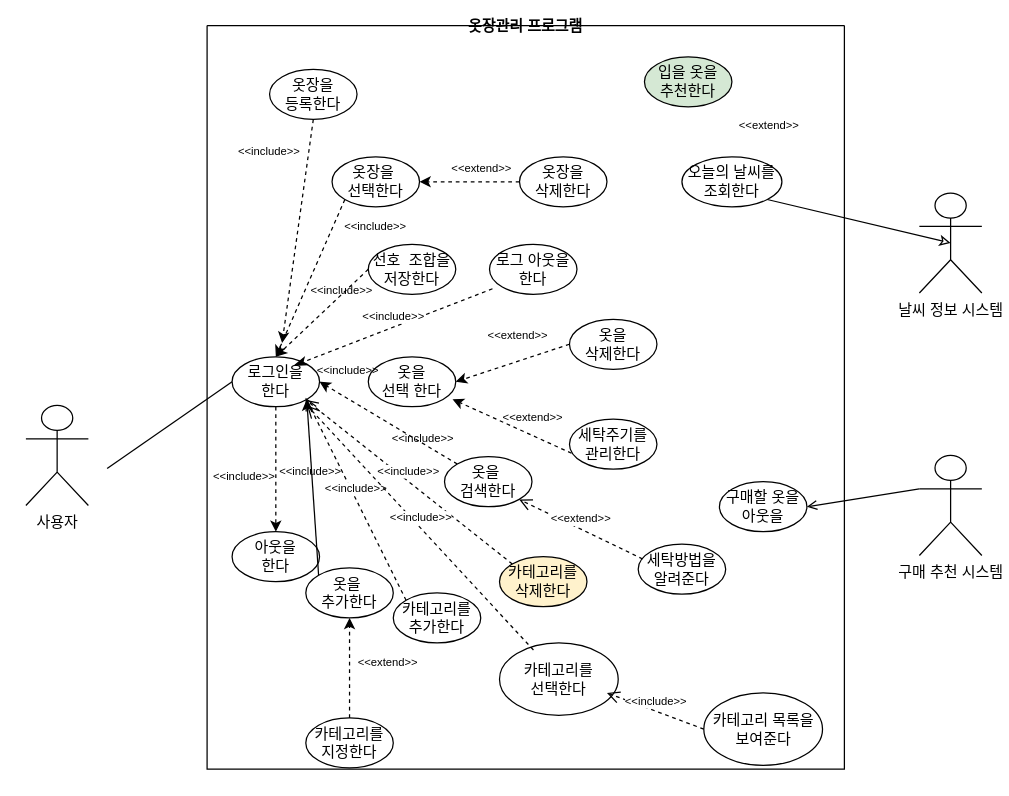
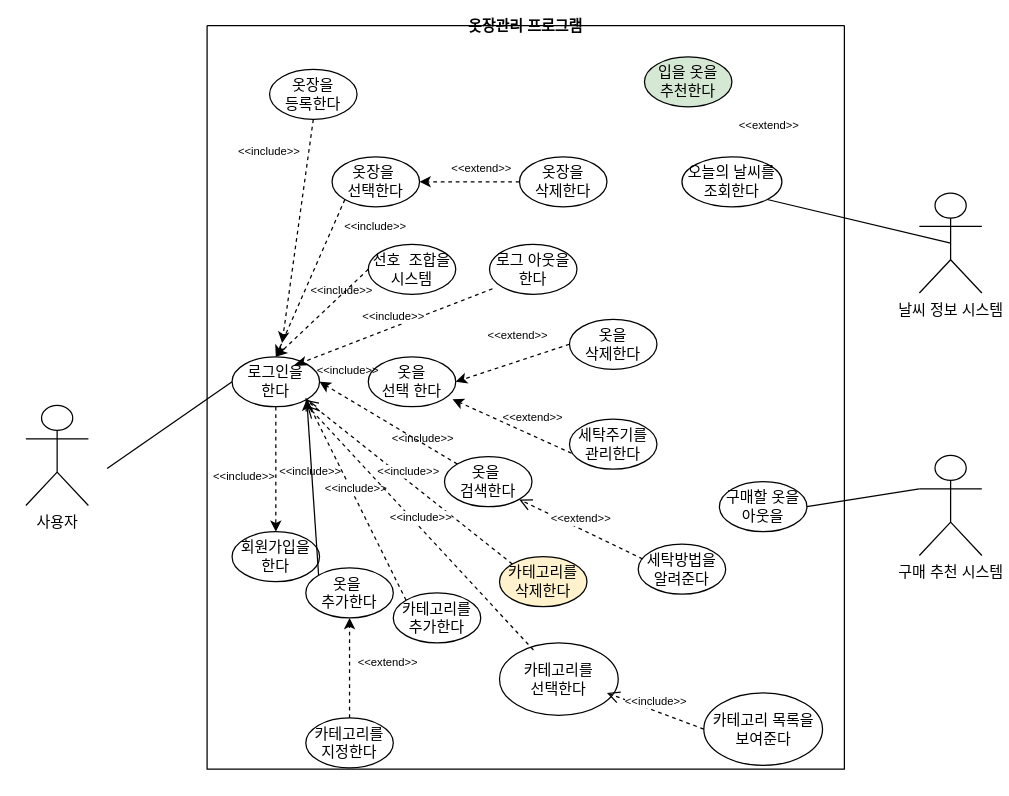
(941, 241) -> (943, 241)
(412, 269) -> (412, 269)
(813, 506) -> (811, 506)
(276, 557) -> (276, 557)
